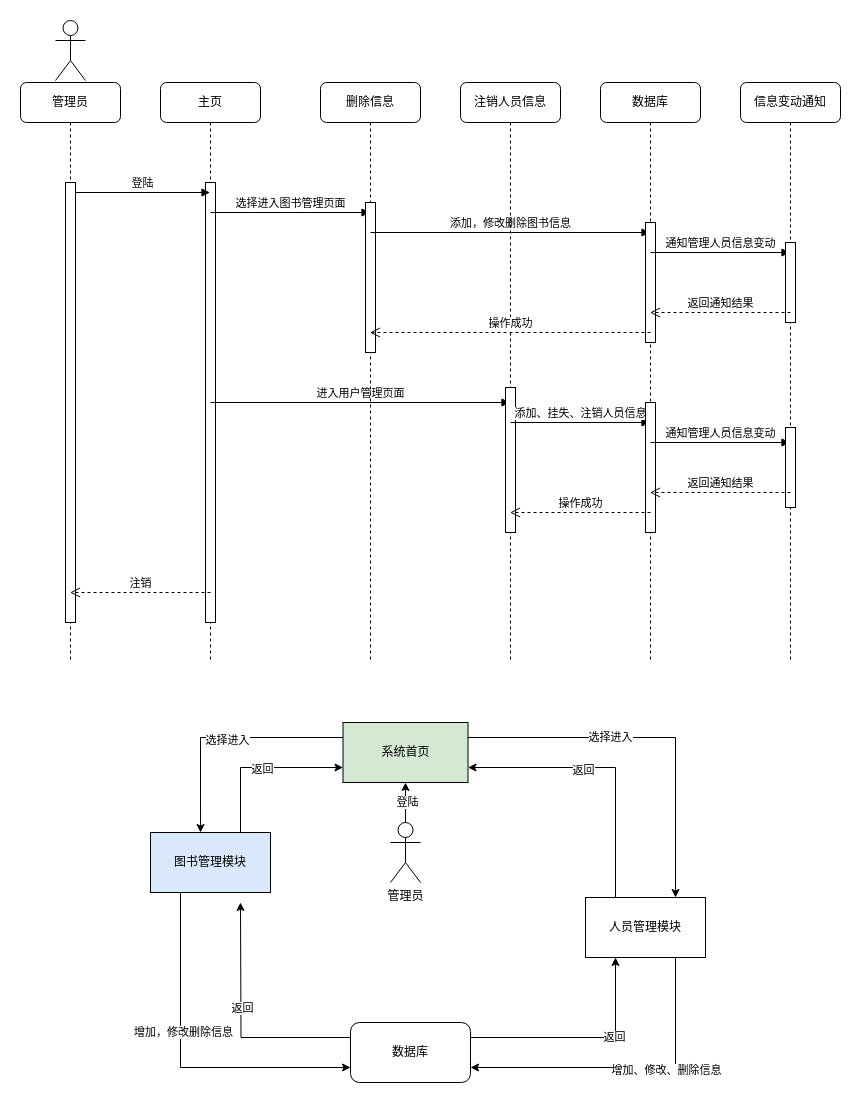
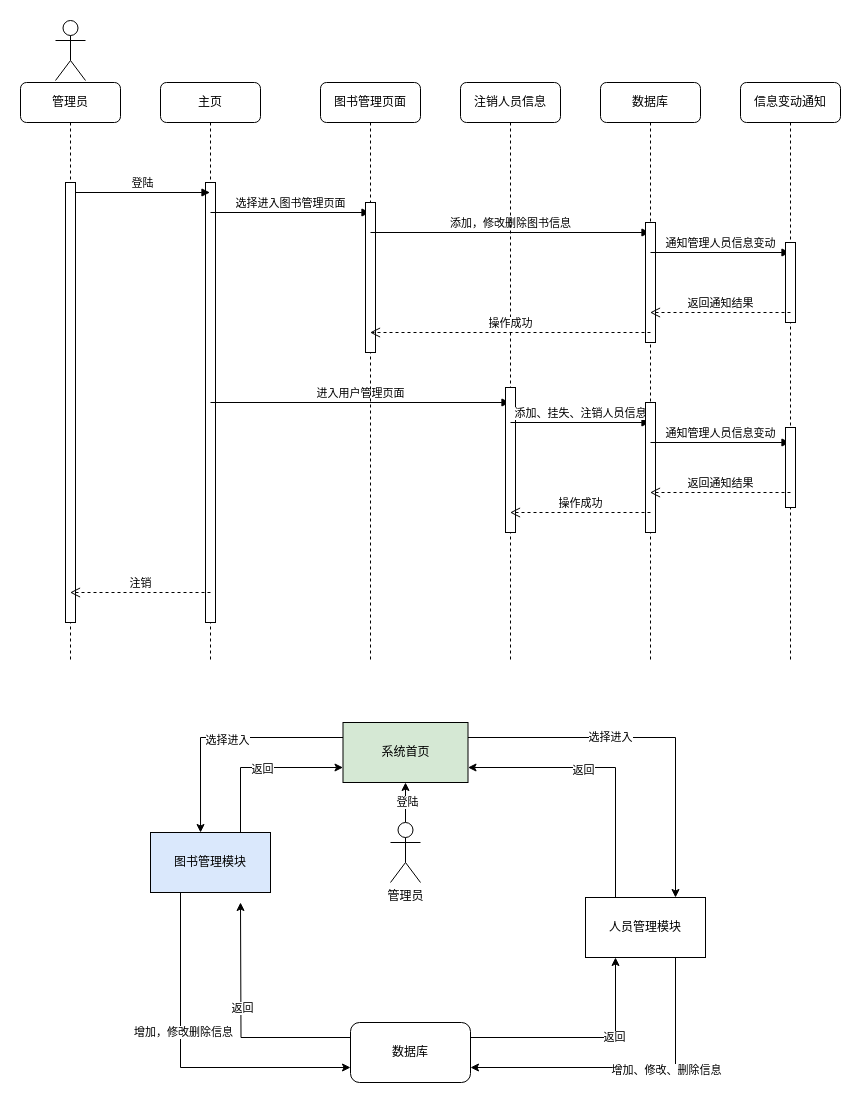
(371, 103) -> (371, 103)
